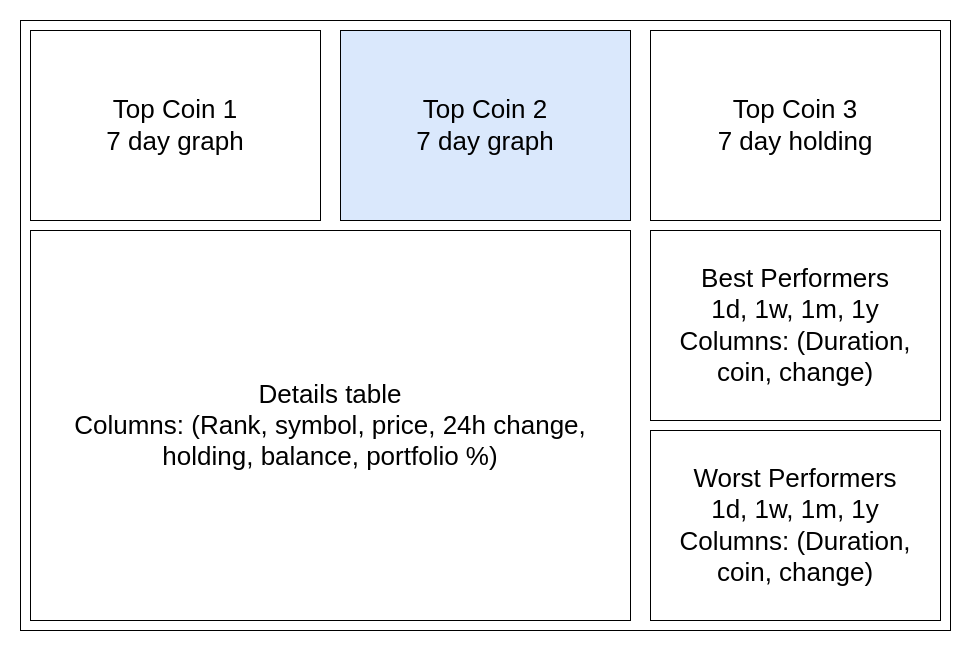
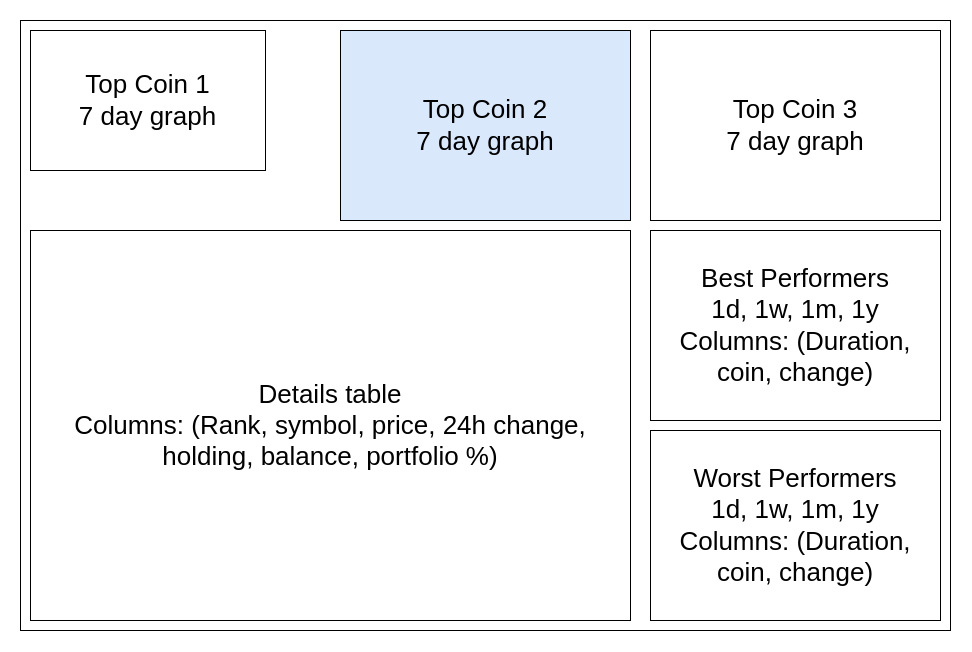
(176, 126) -> (148, 101)
(796, 126) -> (796, 126)
